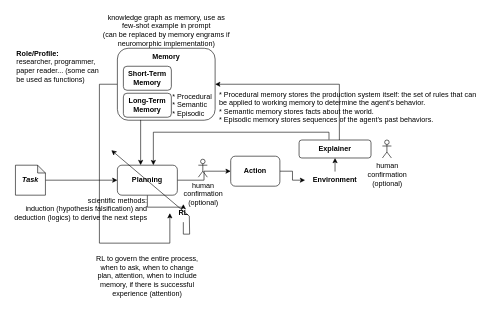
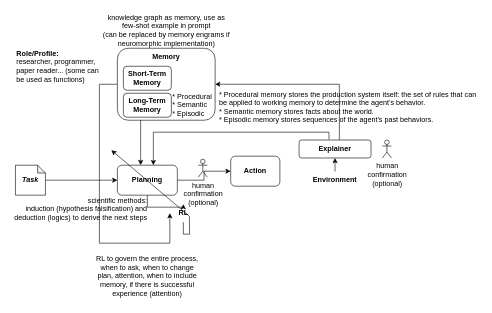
(293, 178) -> none
